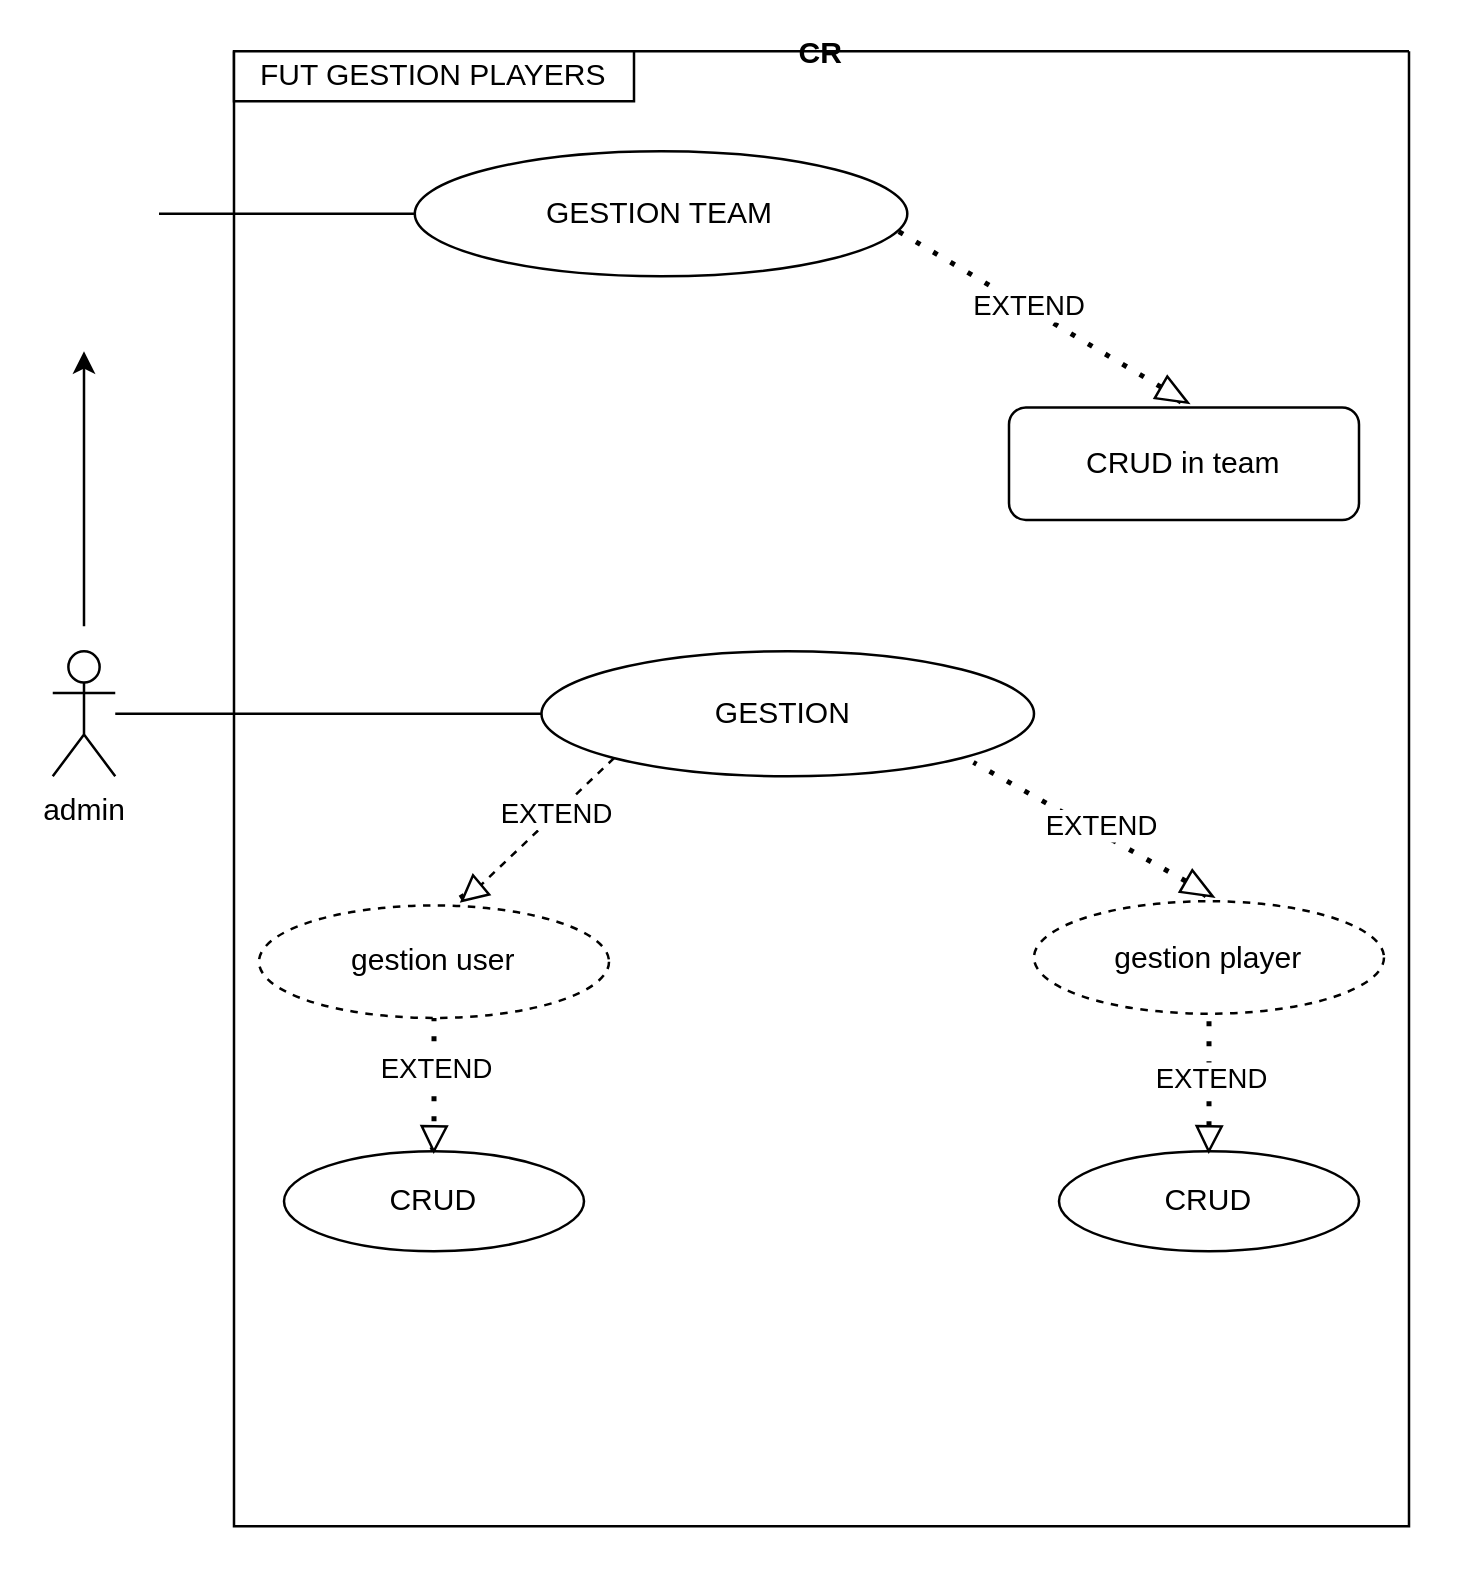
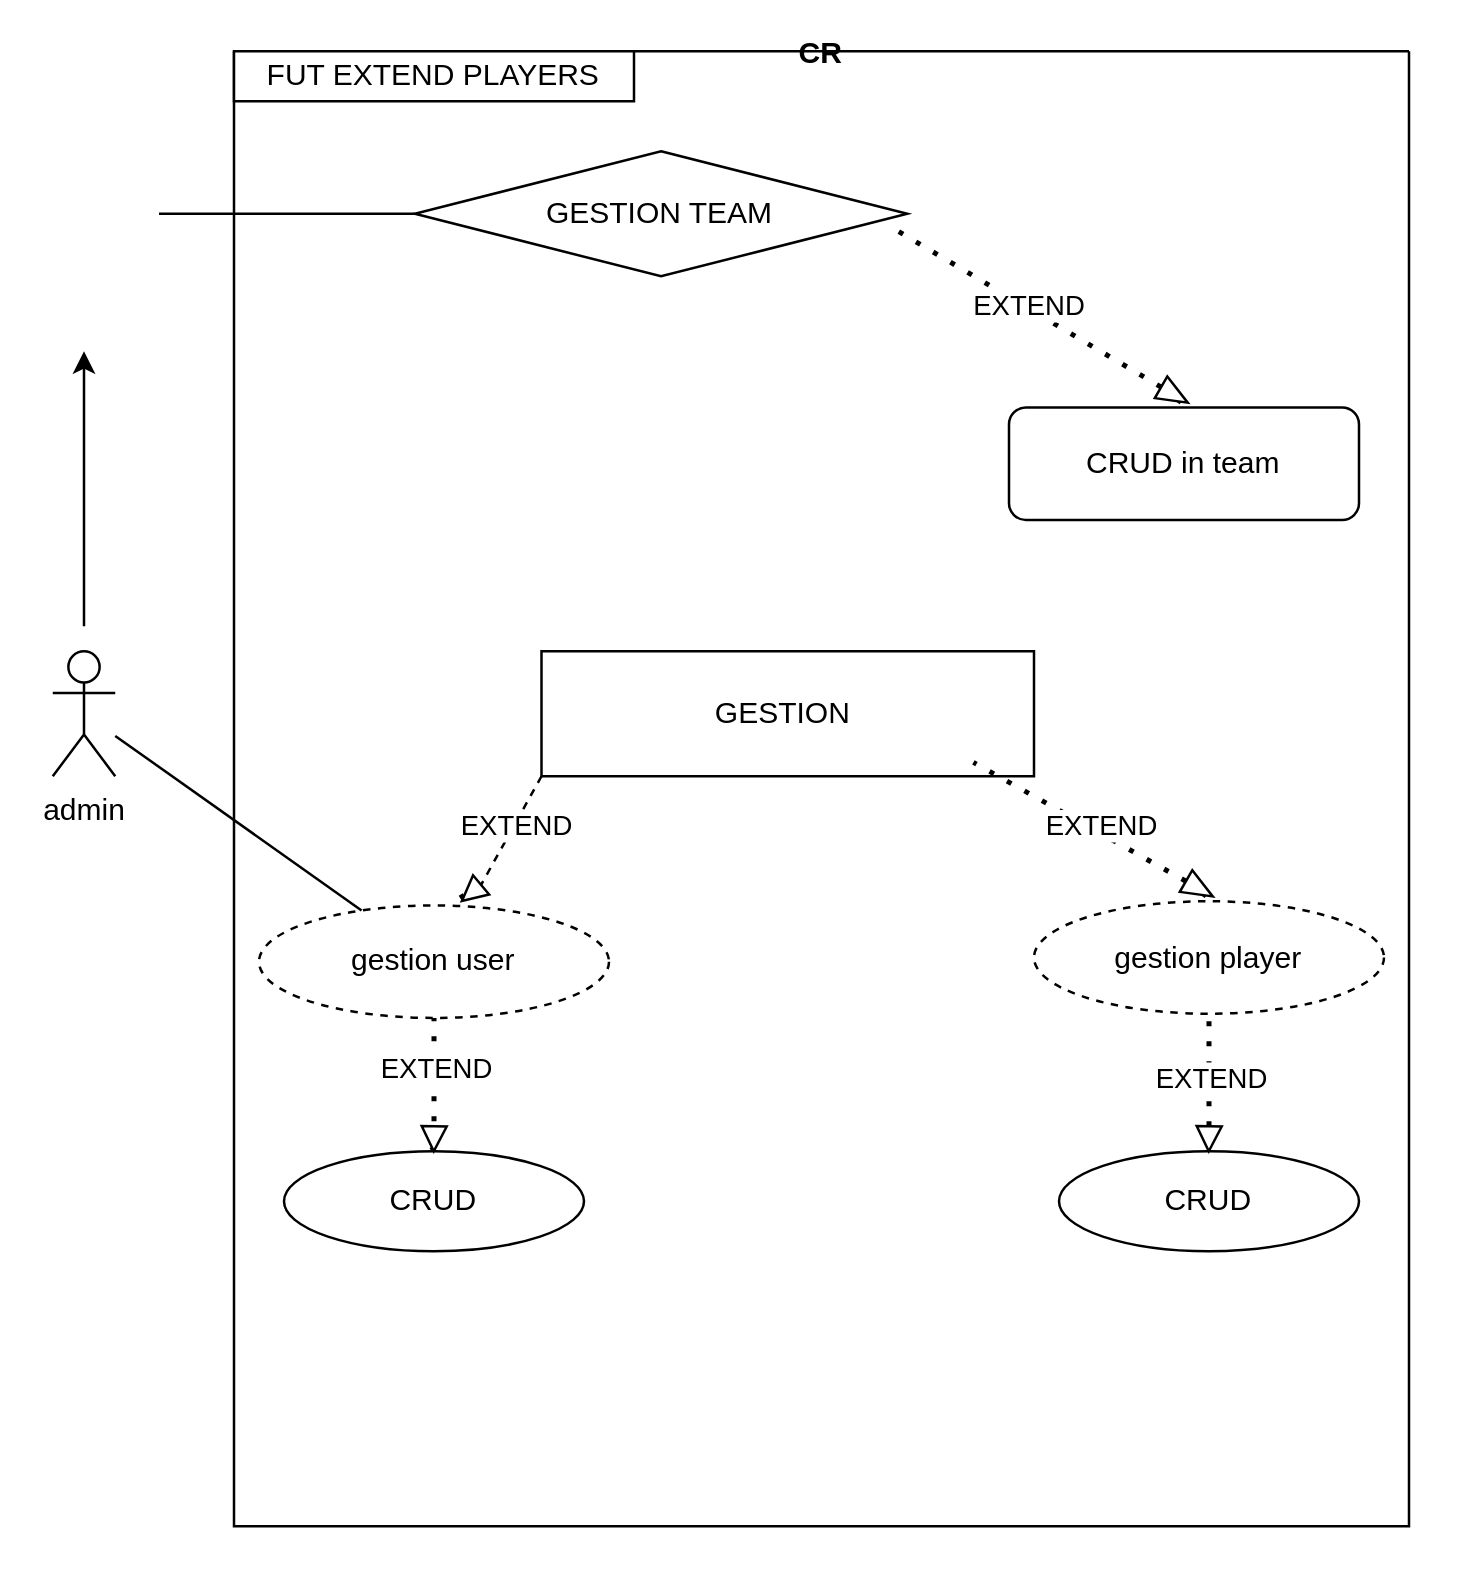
(434, 76) -> (434, 76)
(661, 214) -> (661, 214)
(389, 714) -> (299, 866)
(788, 714) -> (788, 714)
